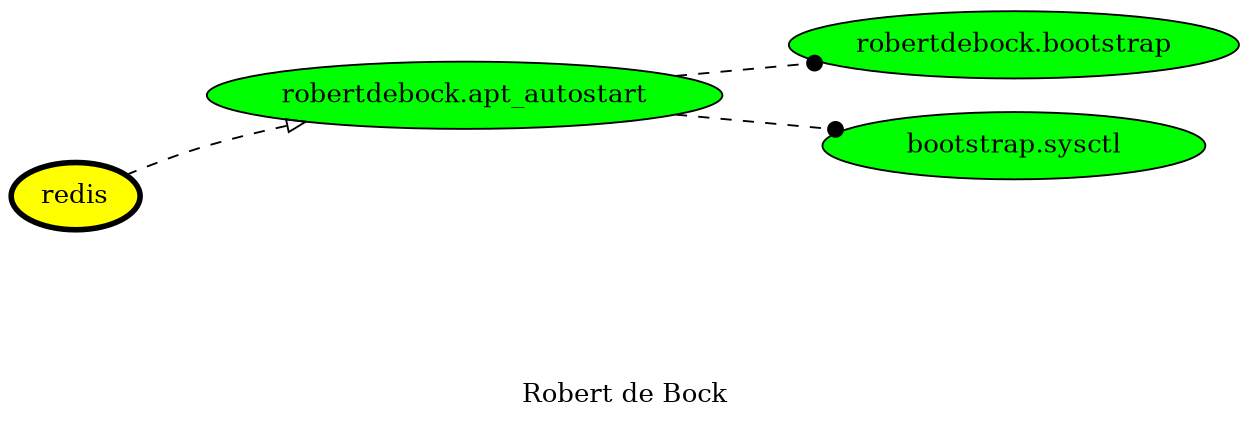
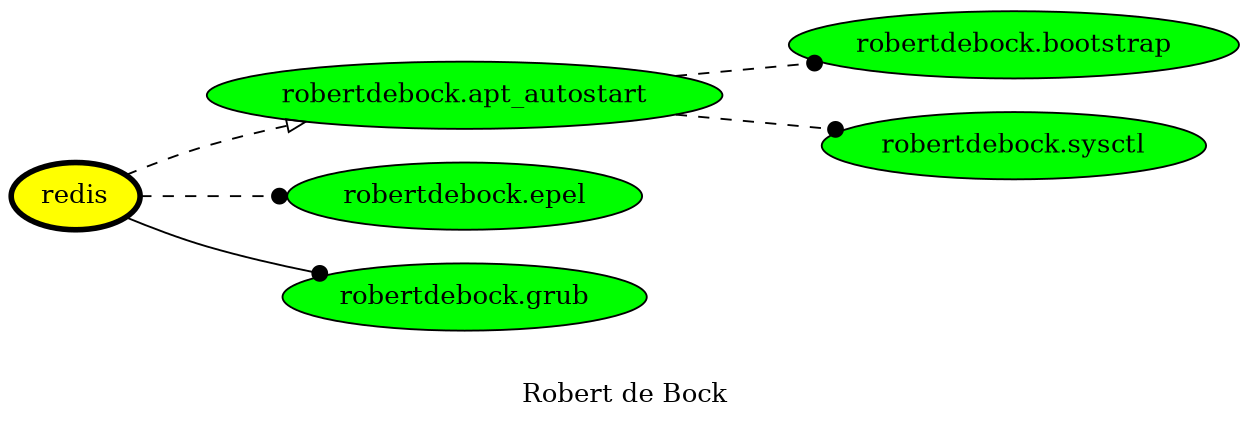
(1014, 146) -> (1014, 146)
none -> (465, 196)
none -> (465, 297)
